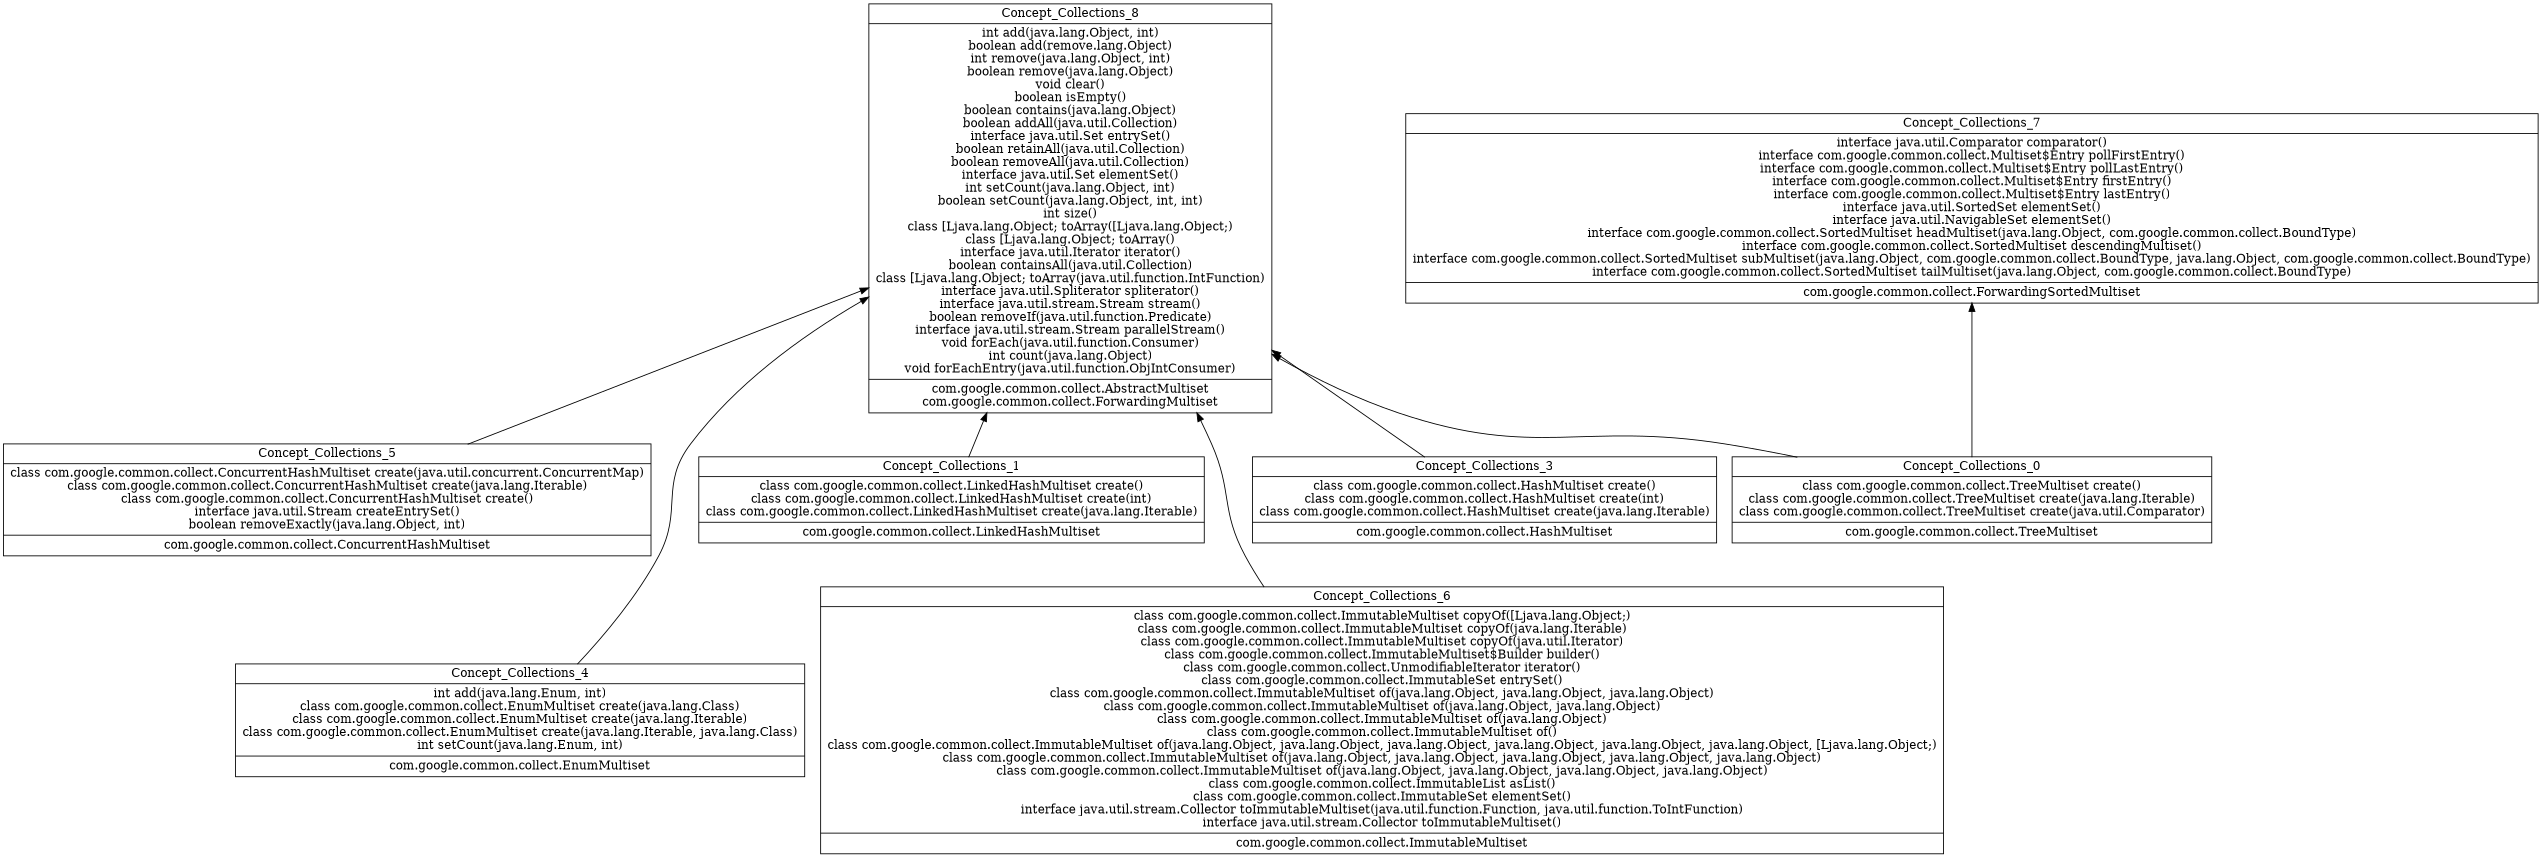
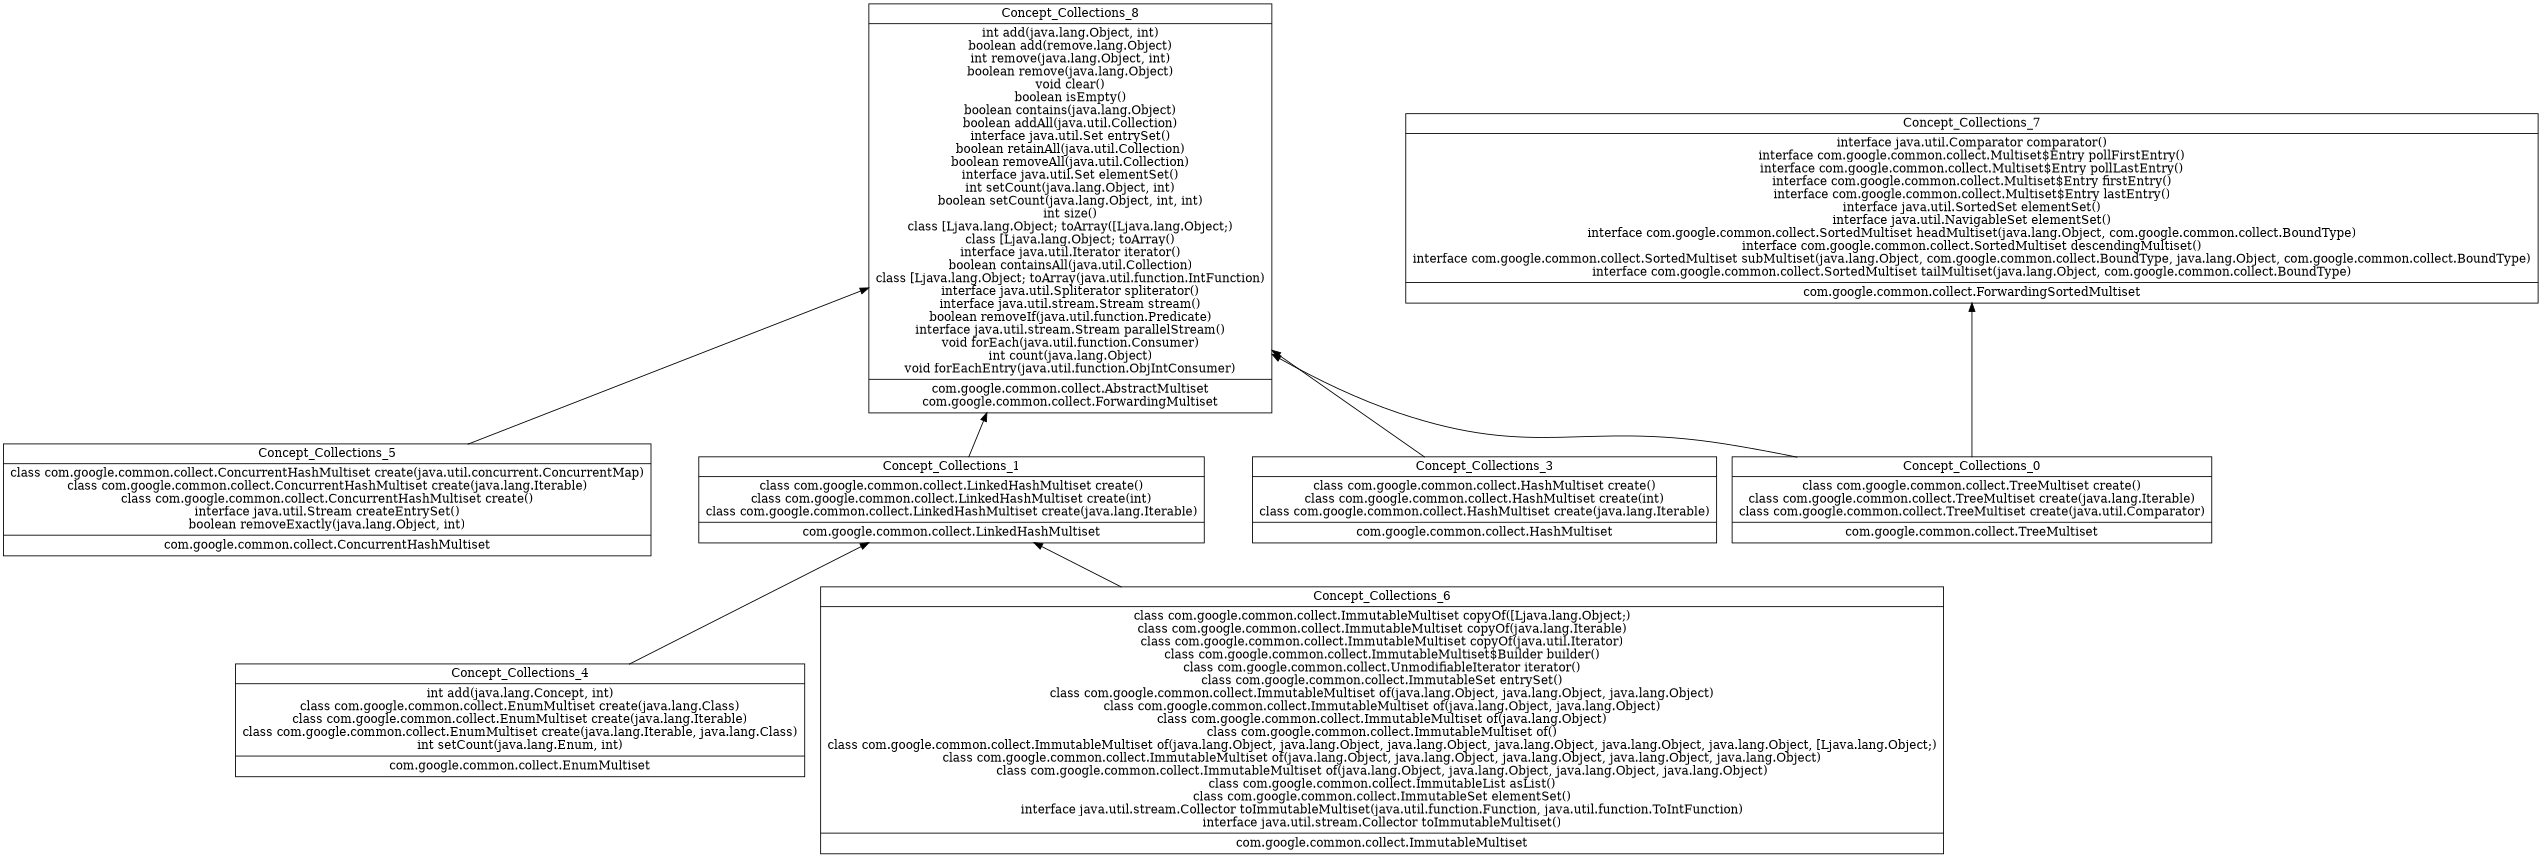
(683, 457) -> (745, 605)
(1228, 506) -> (1082, 567)
(520, 694) -> (520, 694)
